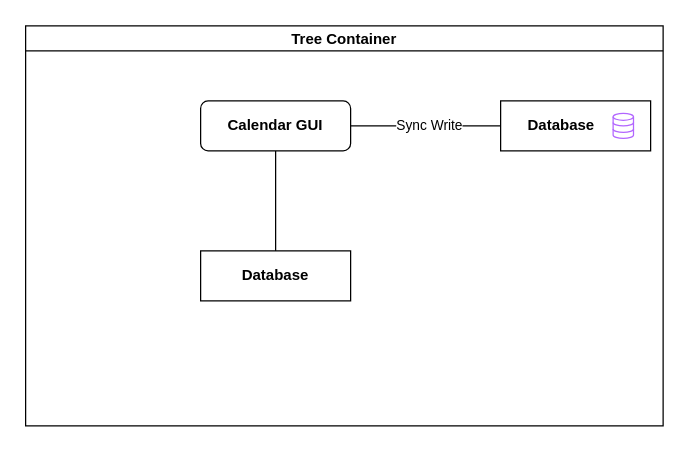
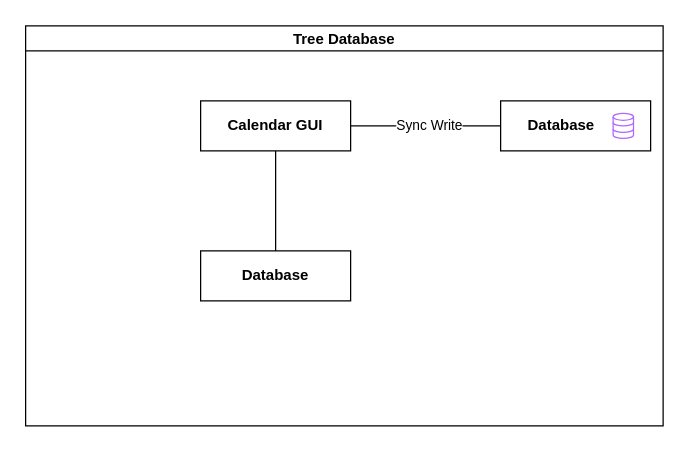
(344, 39) -> (344, 39)
(276, 126) -> (276, 126)
